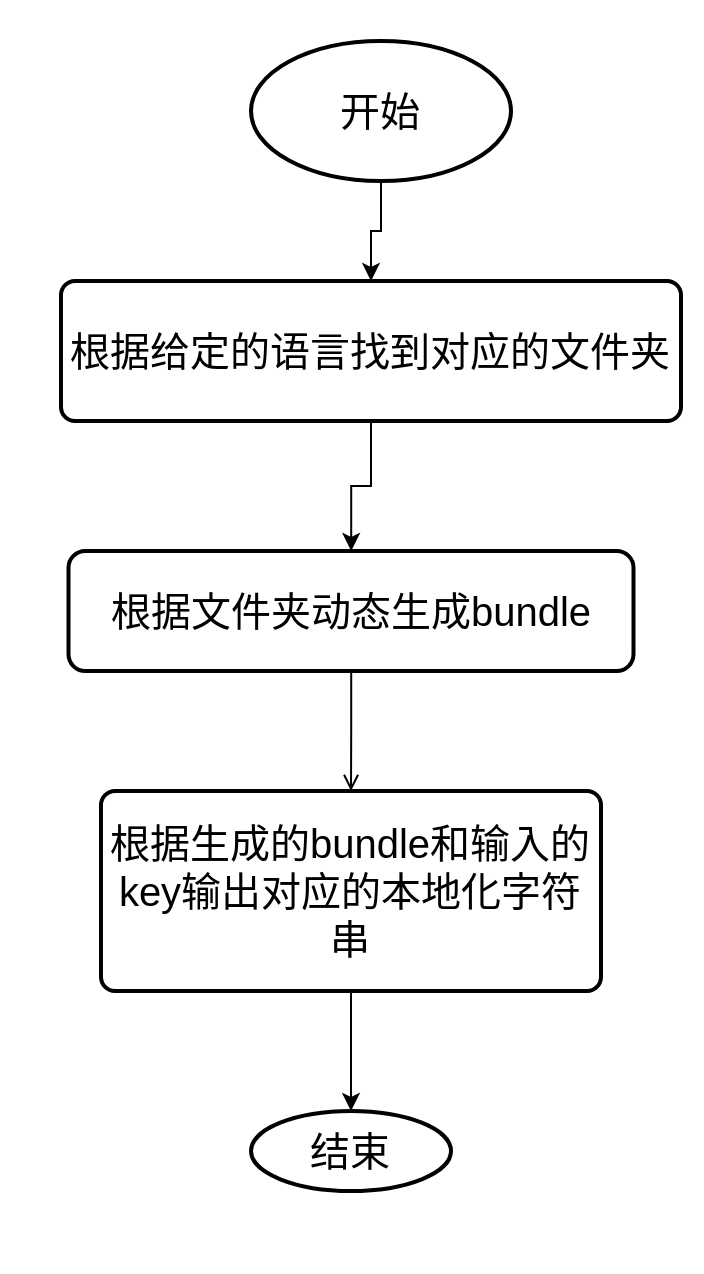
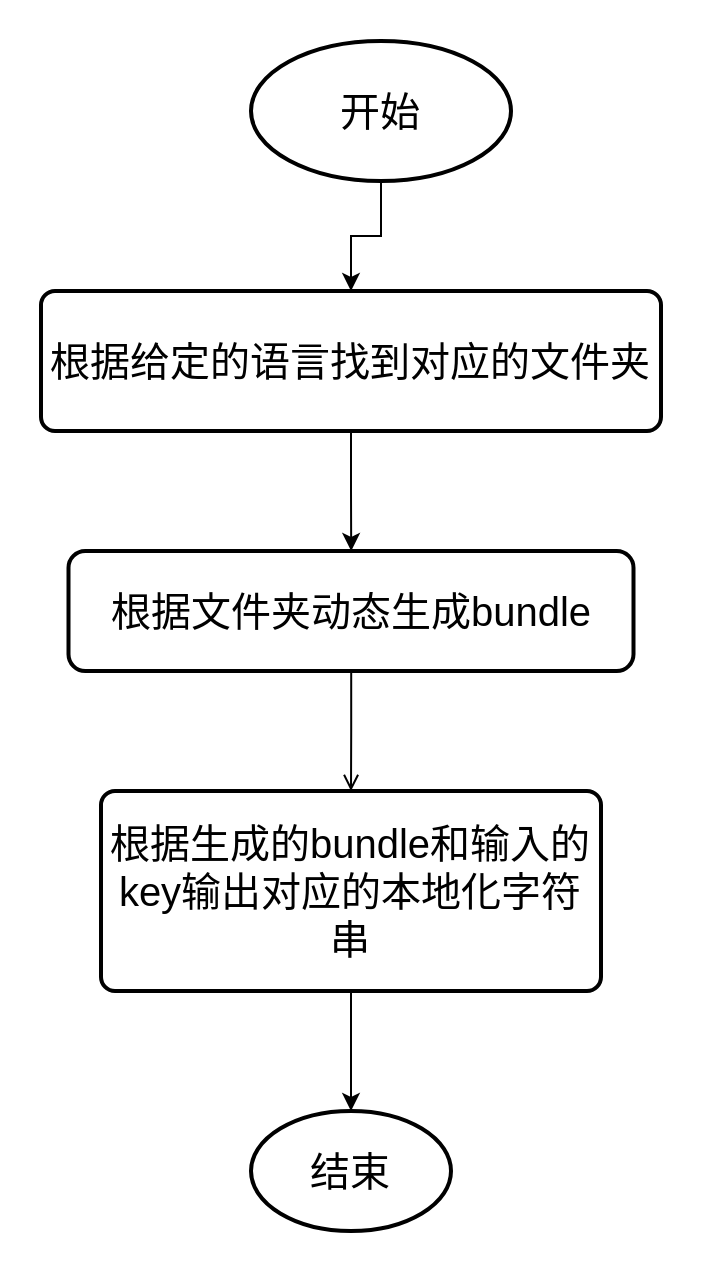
(371, 351) -> (351, 361)
(351, 1151) -> (351, 1171)
